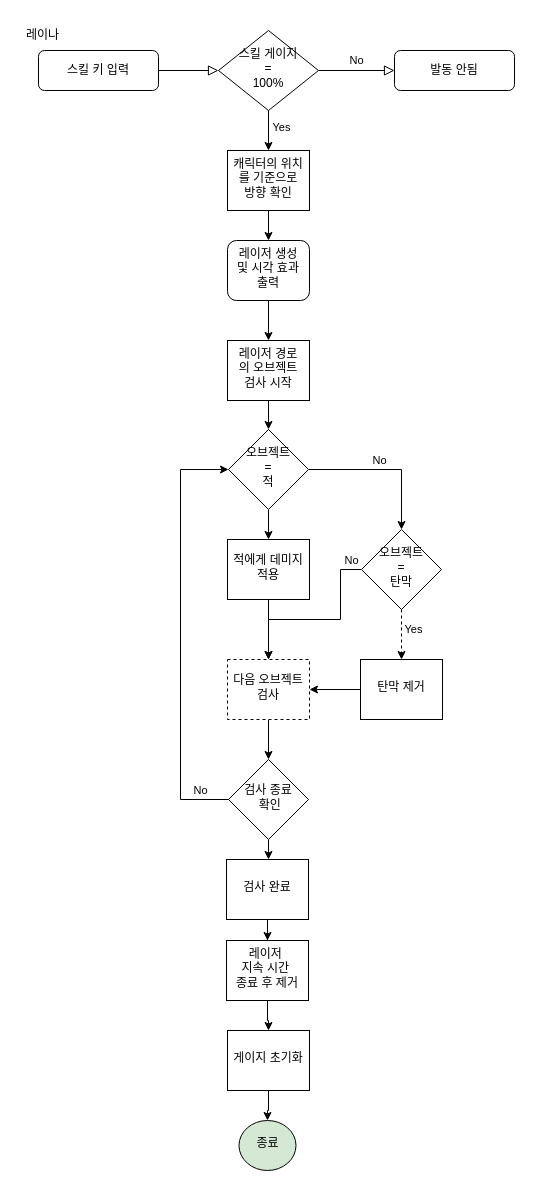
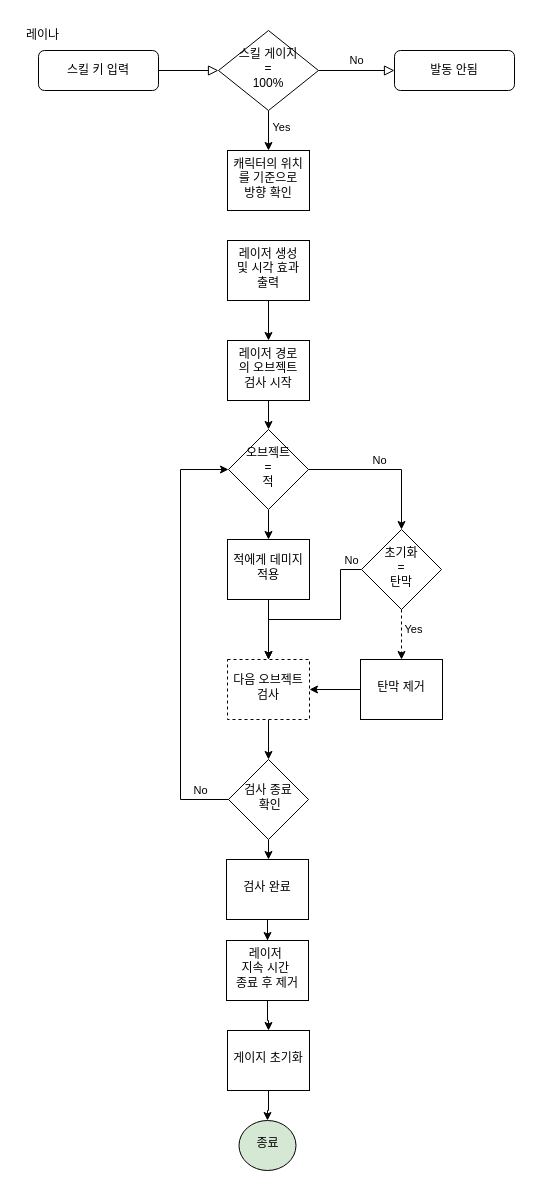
(269, 230) -> none
(269, 271) -> (269, 271)
(402, 568) -> (402, 568)
